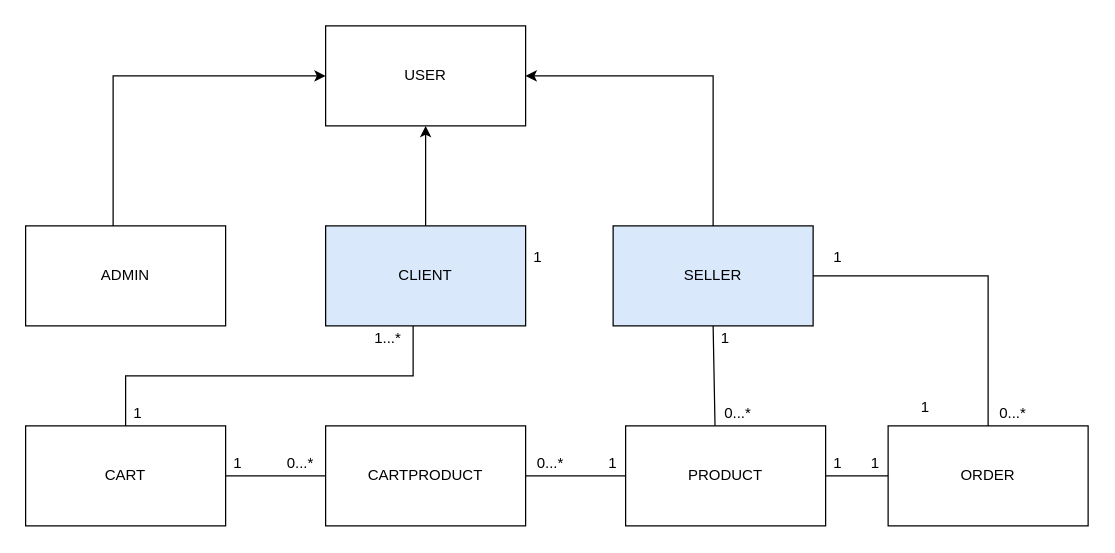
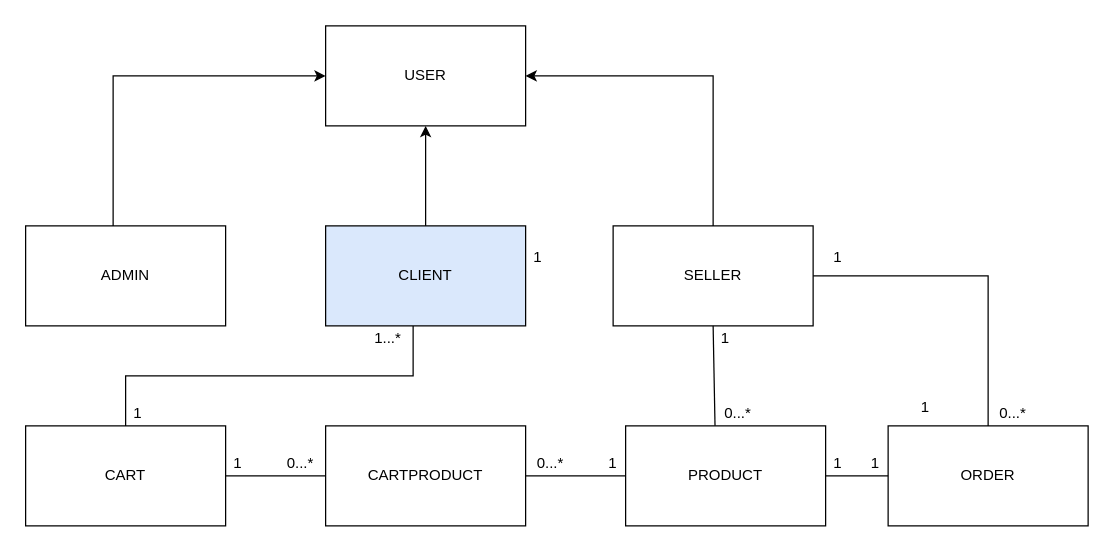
(713, 276) -> (713, 276)
